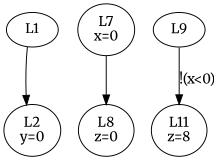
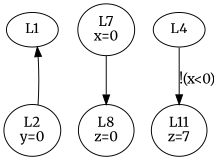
(179, 30) -> (179, 30)
(26, 71) -> (39, 81)
(179, 130) -> (179, 130)
